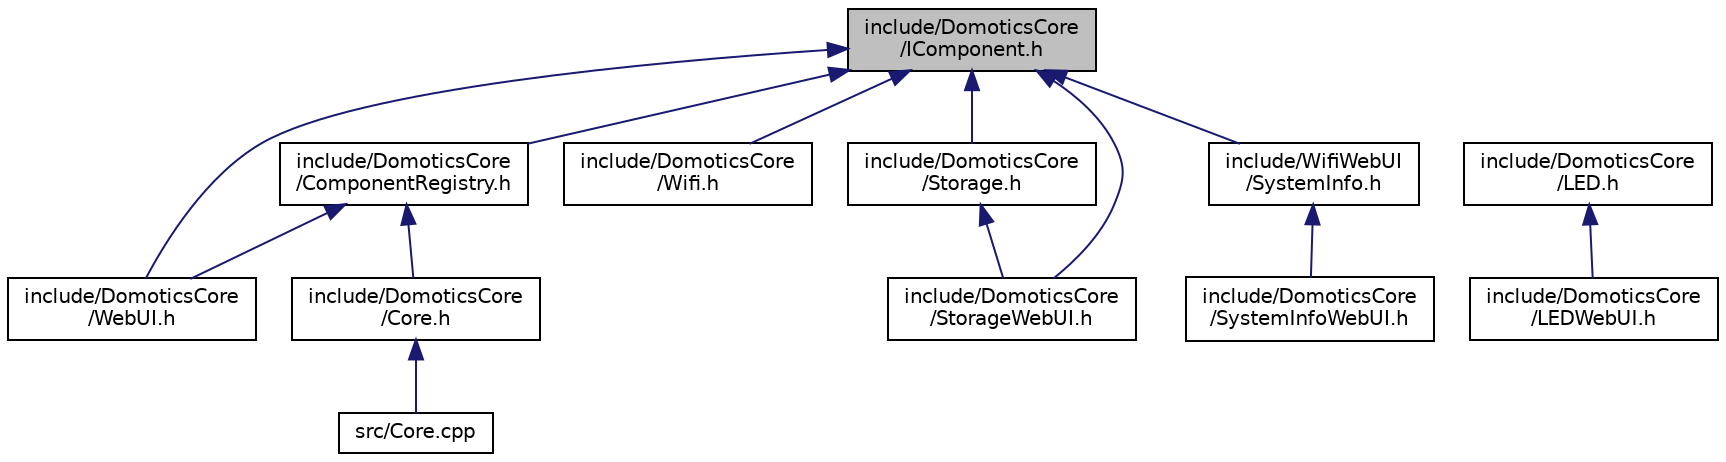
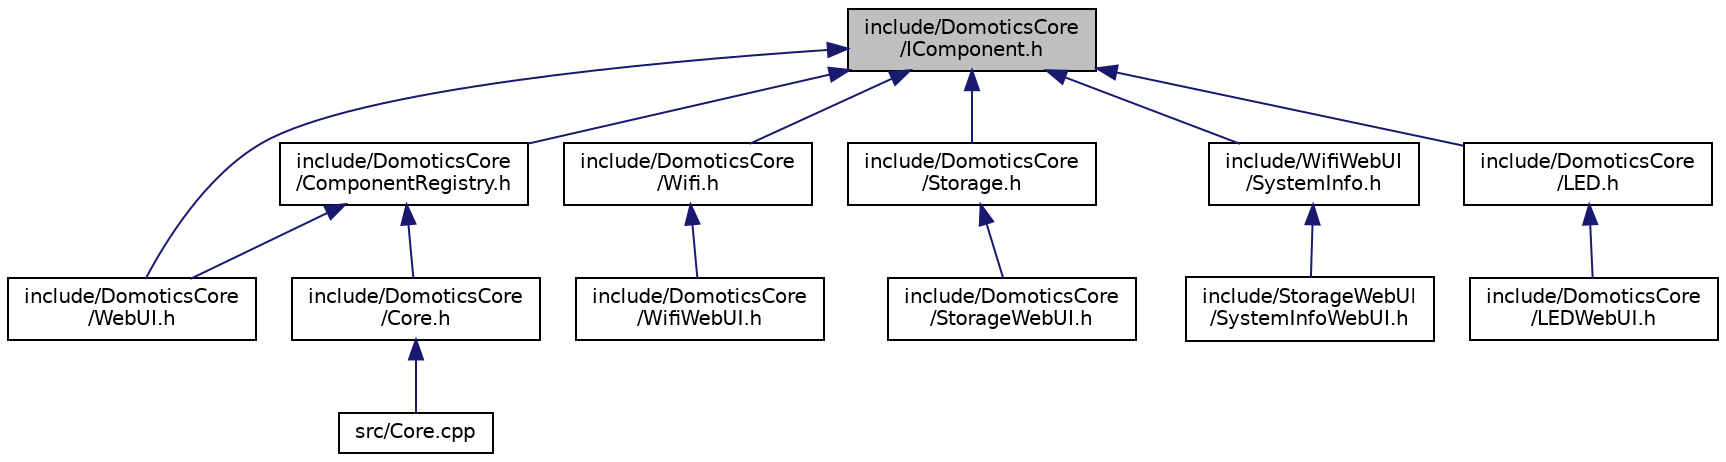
(1122, 178) -> (1290, 109)
none -> (700, 309)
(1310, 309) -> (1310, 309)
